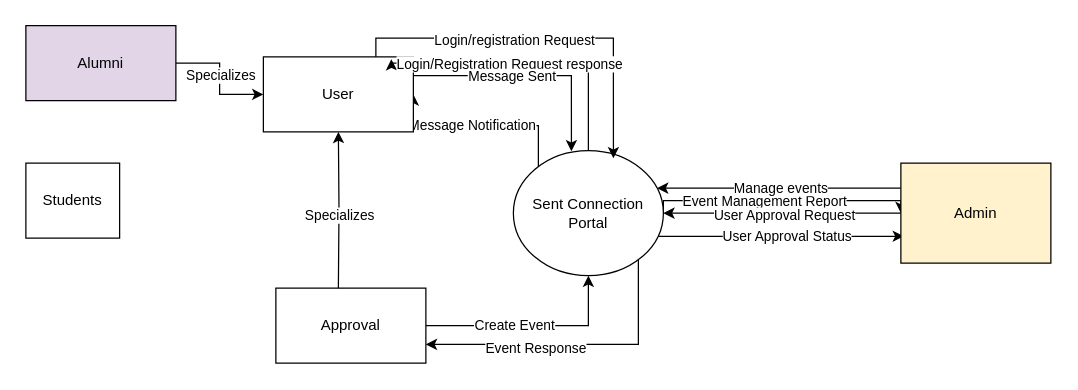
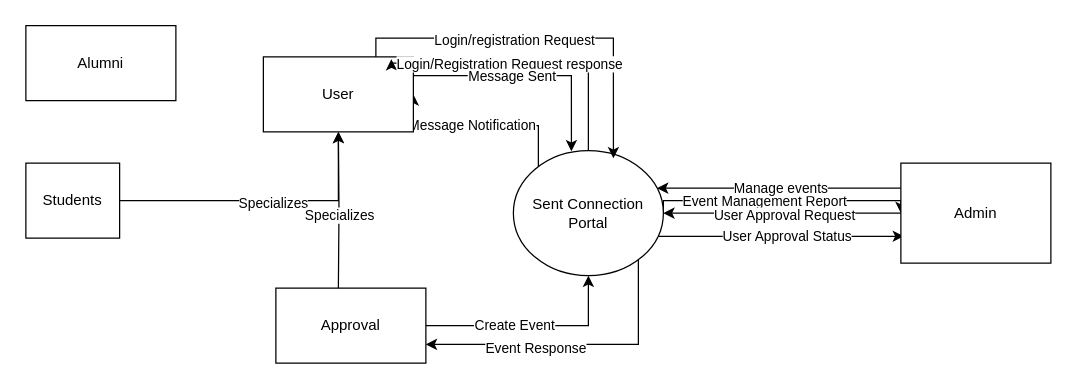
(101, 63) -> (101, 63)
(219, 74) -> none
none -> (227, 201)
(976, 213) -> (976, 213)
